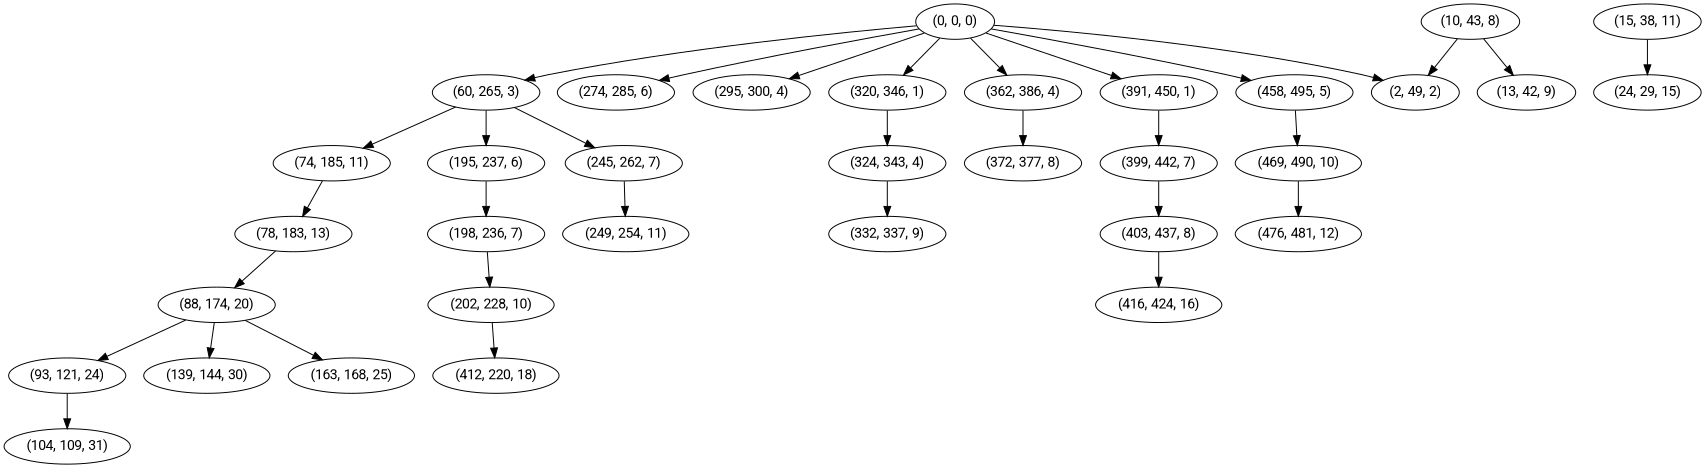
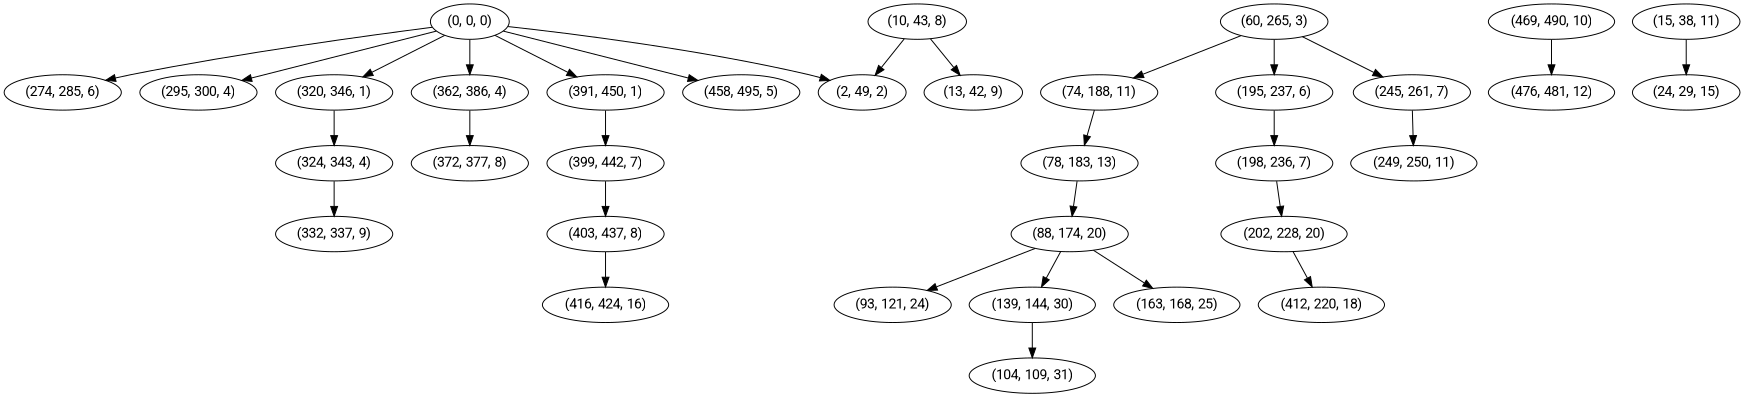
(725, 47) -> none
(1296, 123) -> none
(332, 163) -> (1099, 92)
(624, 163) -> (1412, 92)
(626, 234) -> (1414, 163)
(491, 305) -> (1284, 234)
(67, 406) -> (1032, 335)
